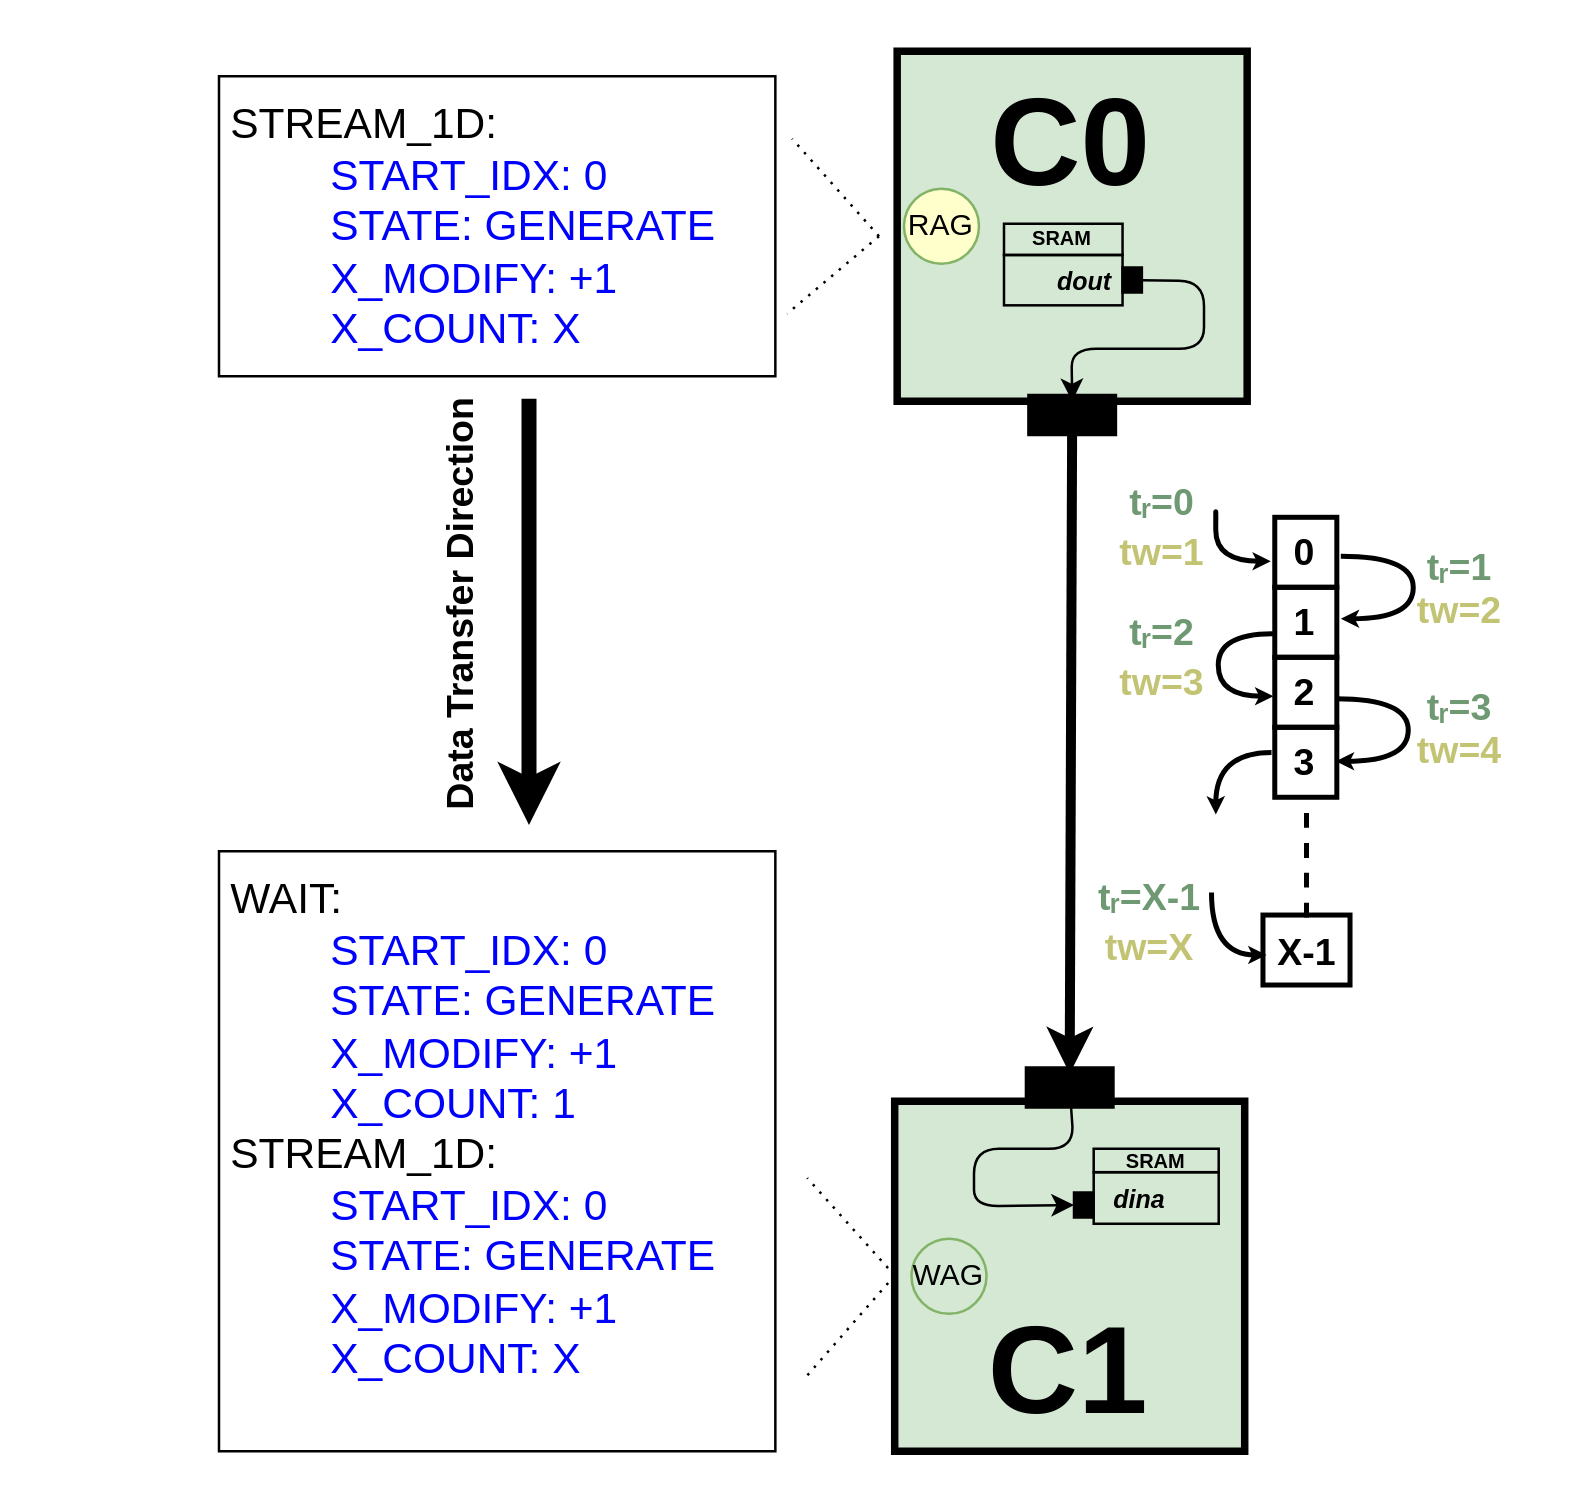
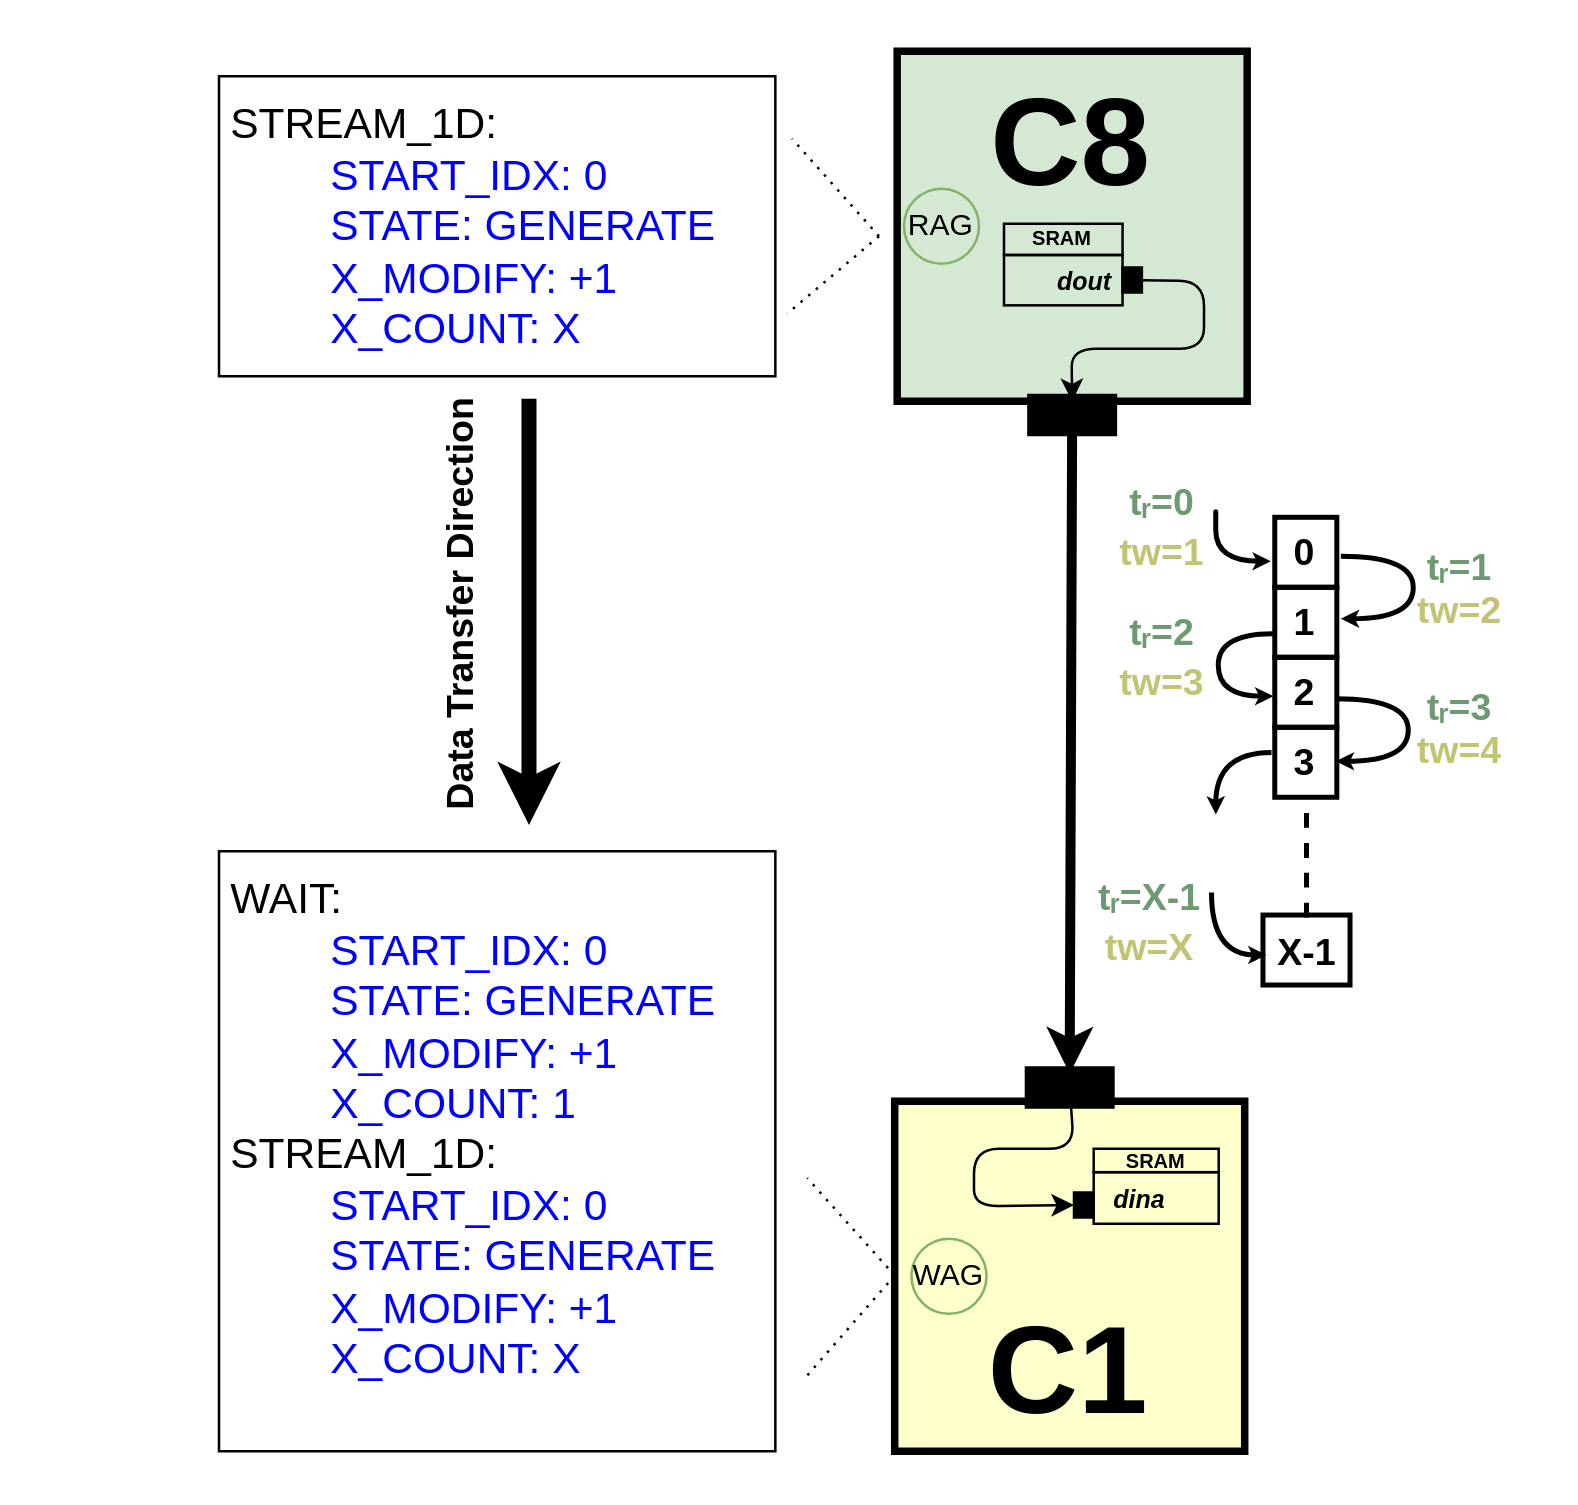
(1071, 144) -> (1071, 144)
(941, 226) -> (941, 226)
(949, 1276) -> (949, 1276)
(1069, 1276) -> (1069, 1276)
